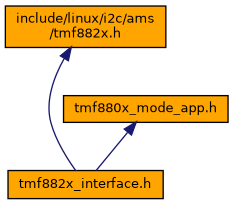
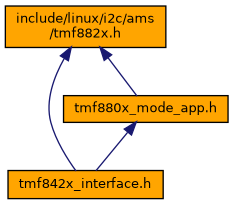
none -> (122, 77)
(86, 185) -> (86, 185)
